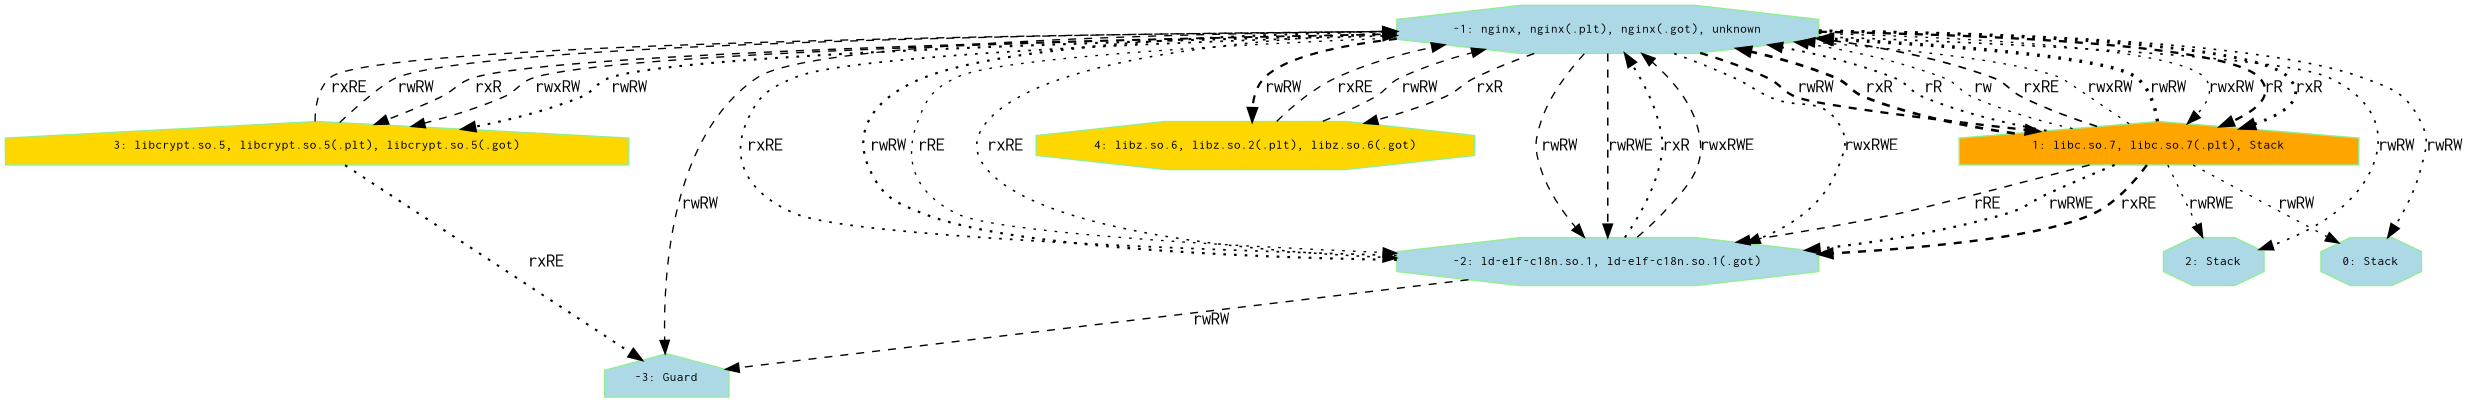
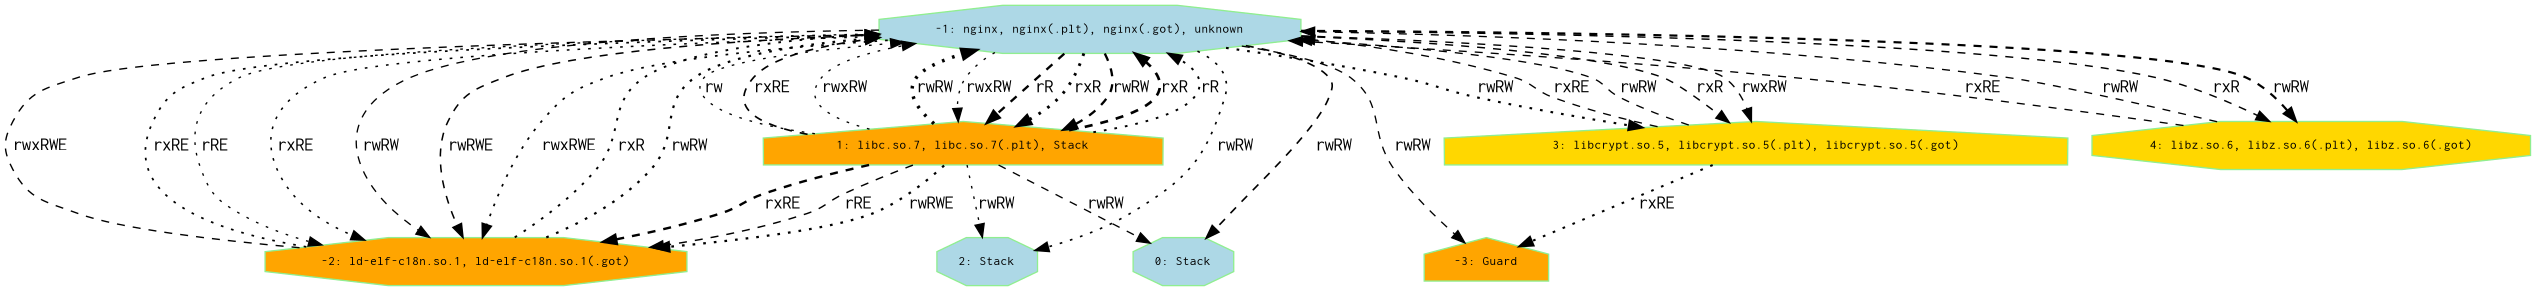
(2259, 55) -> (1313, 124)
(1255, 145) -> (2311, 145)
(2260, 201) -> (1068, 201)
(2211, 204) -> (997, 204)
(1608, 262) -> (476, 262)
(1104, 324) -> none
(667, 378) -> (1486, 262)
